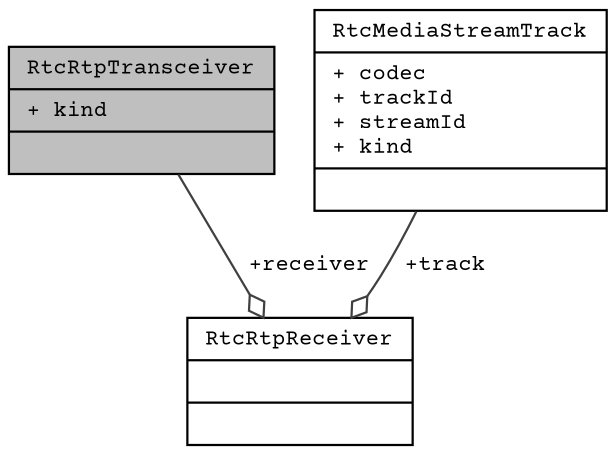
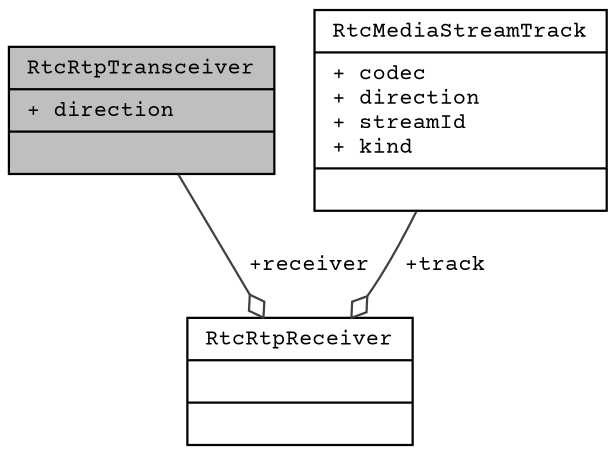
(394, 97) -> (407, 97)
(68, 109) -> (101, 109)
